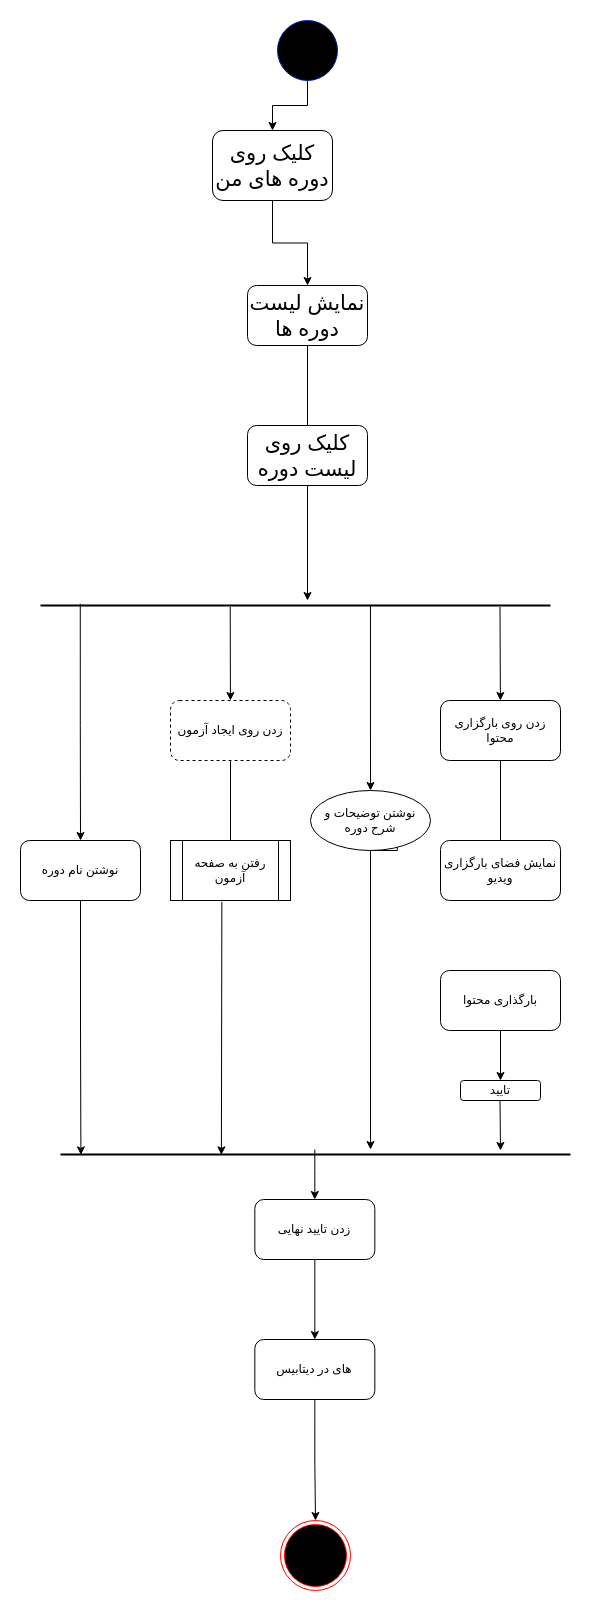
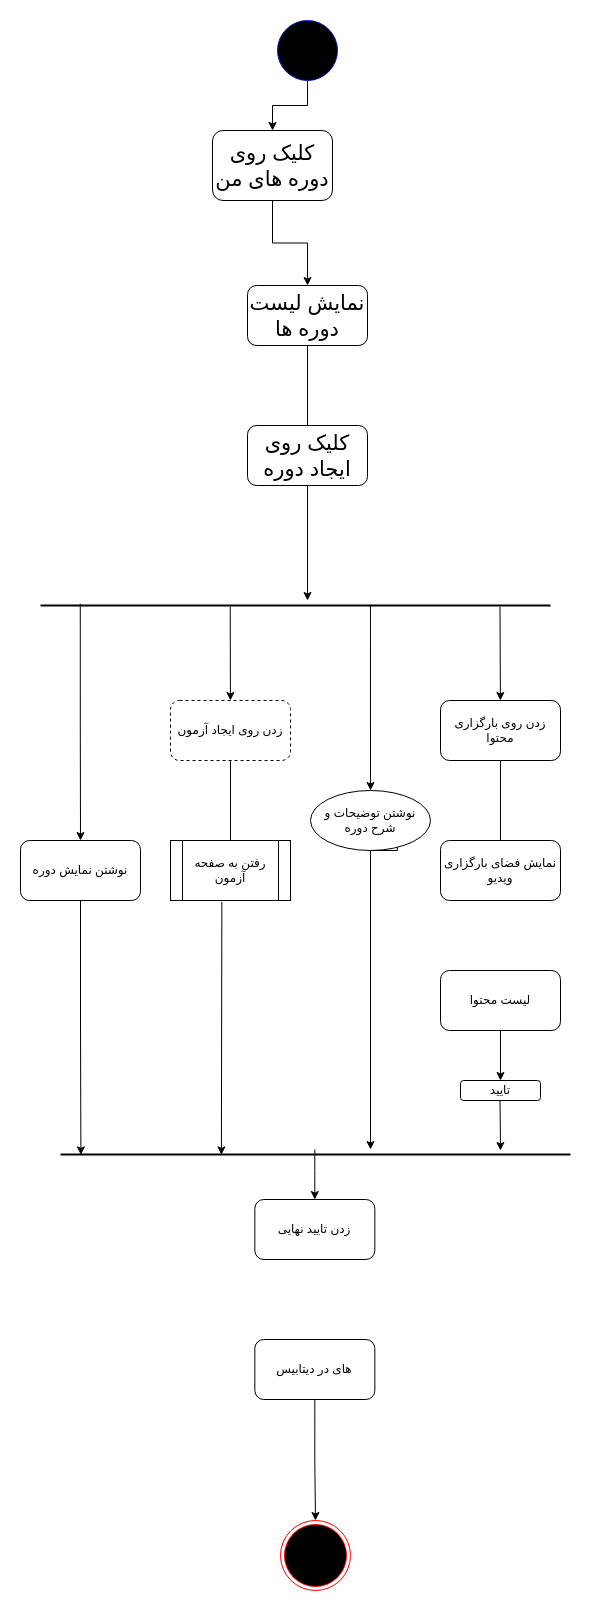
(308, 456) -> (308, 456)
(81, 871) -> (81, 871)
(501, 1001) -> (501, 1001)
(315, 1296) -> none
